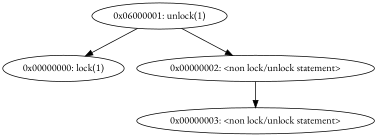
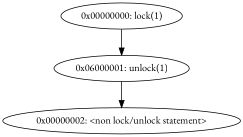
(115, 41) -> (122, 39)
(256, 121) -> none
